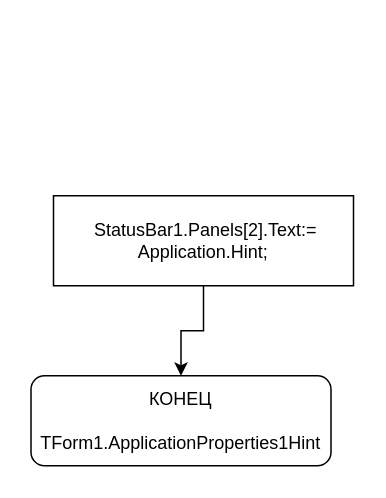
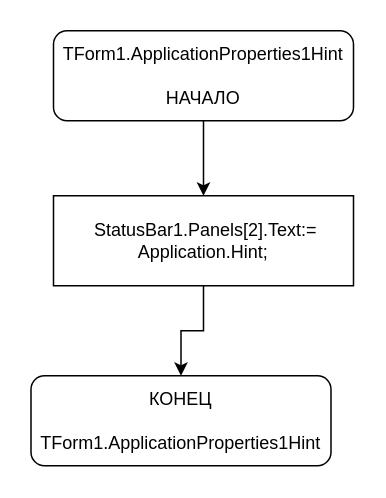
none -> (203, 76)
none -> (203, 153)
